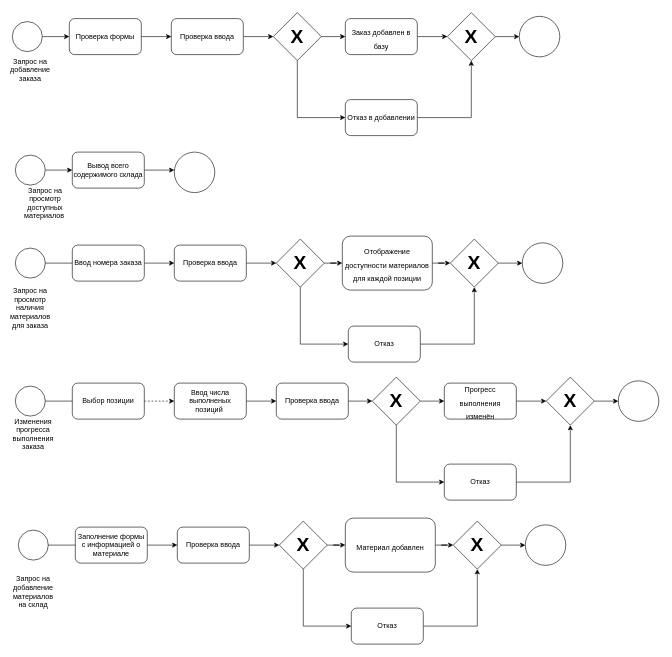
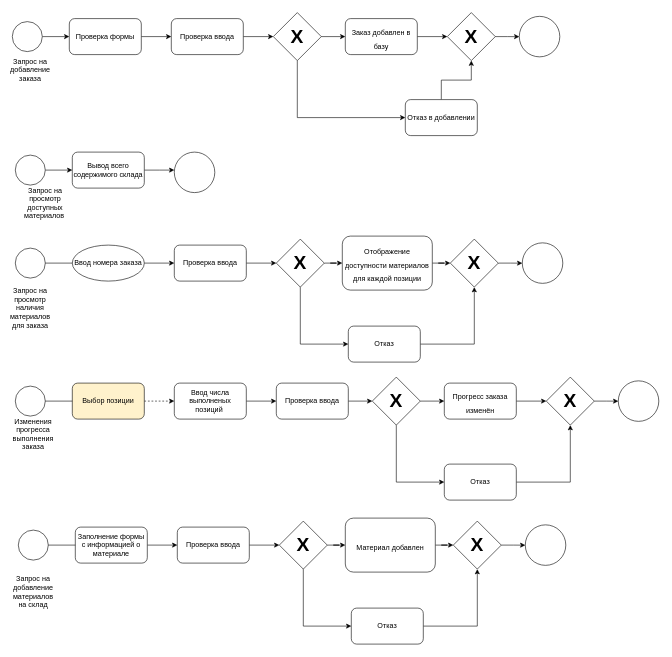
(381, 118) -> (441, 118)
(108, 263) -> (108, 263)
(108, 401) -> (108, 401)
(480, 401) -> (480, 401)
